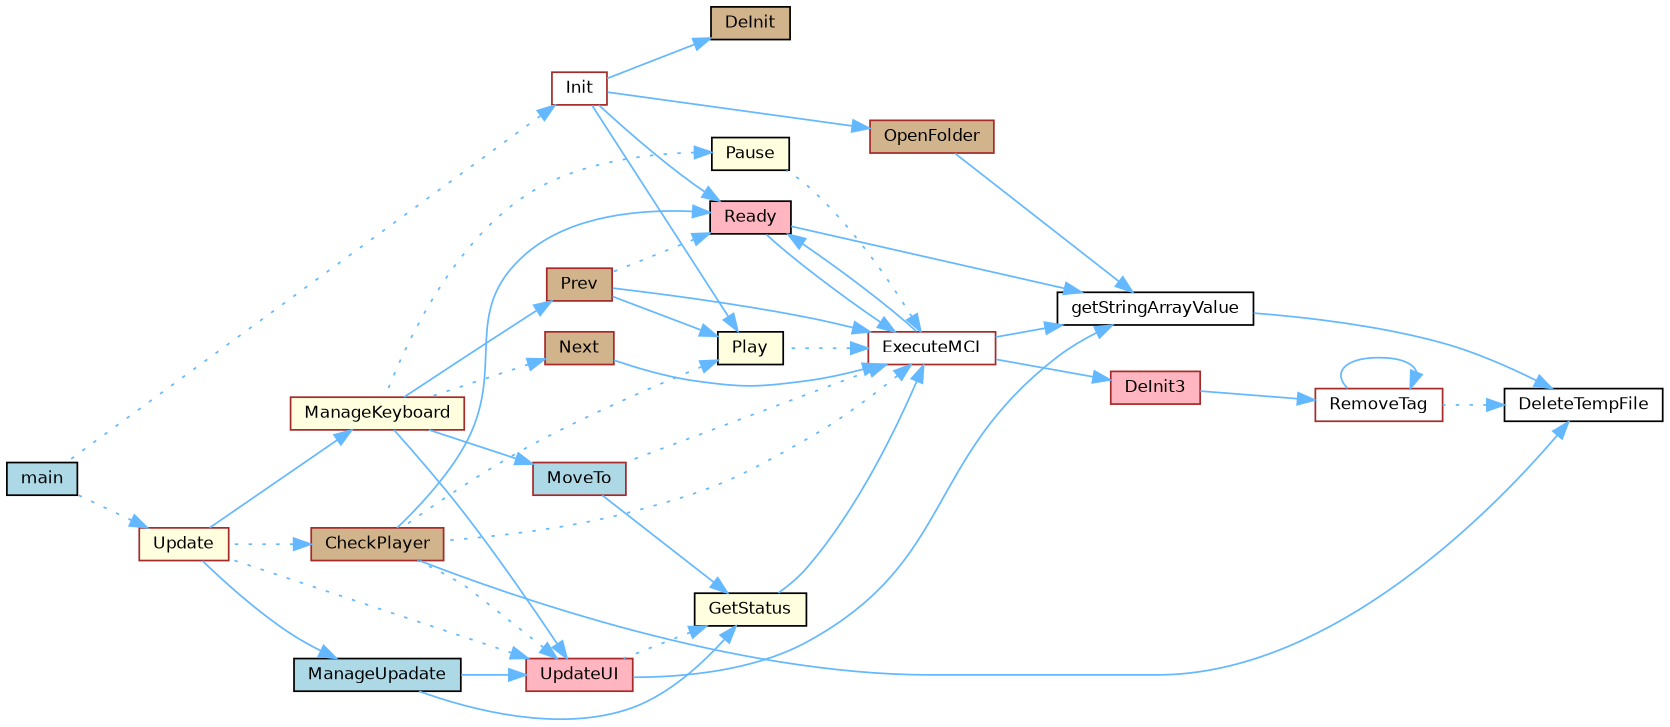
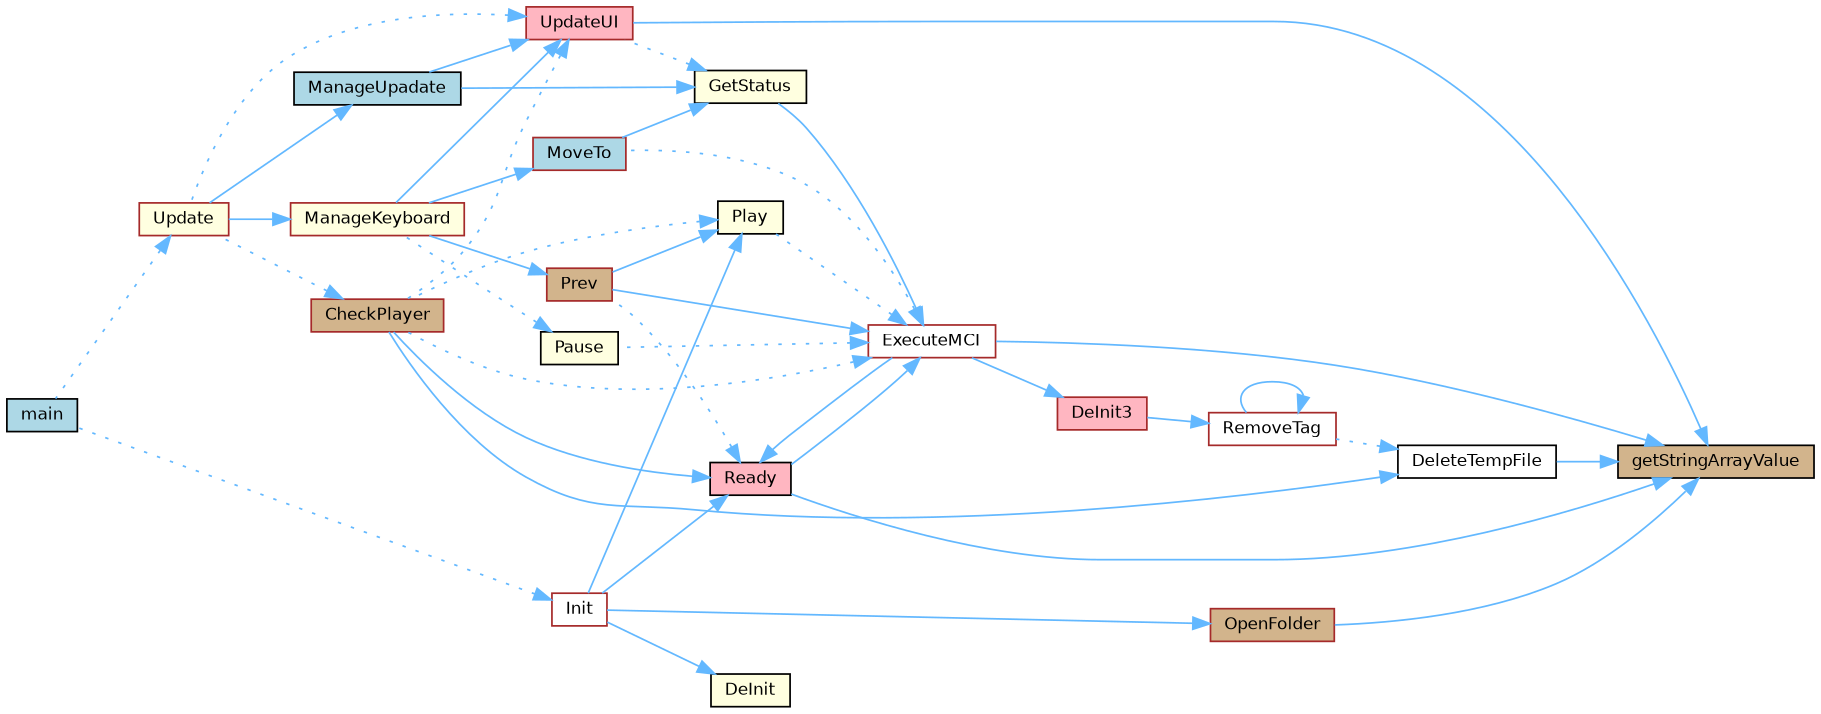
(751, 23) -> (751, 690)
(1155, 309) -> (1716, 462)
(1399, 333) -> (1579, 462)
(579, 348) -> none
